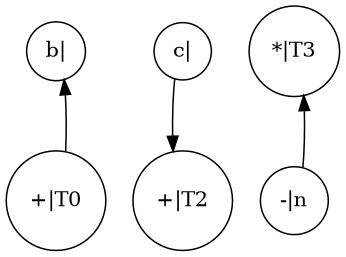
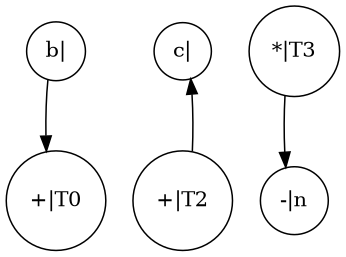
(173, 108) -> (193, 123)
(66, 123) -> (46, 108)
(304, 139) -> (284, 124)
